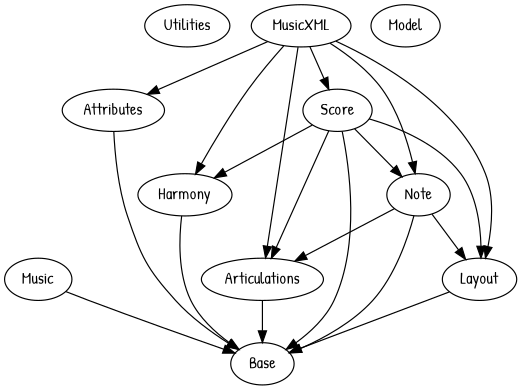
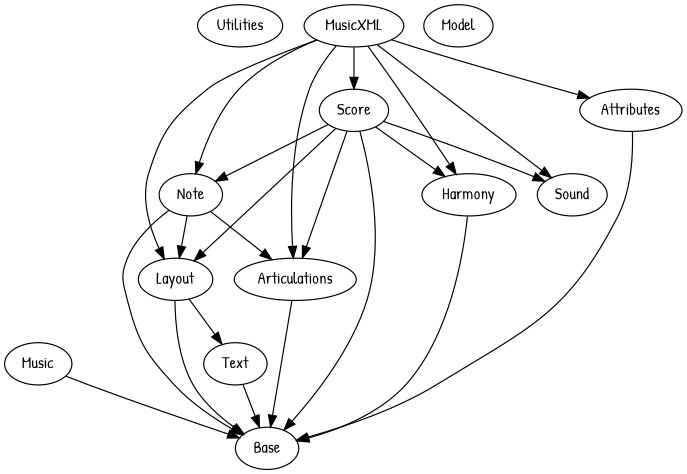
none -> (572, 195)
none -> (235, 364)
